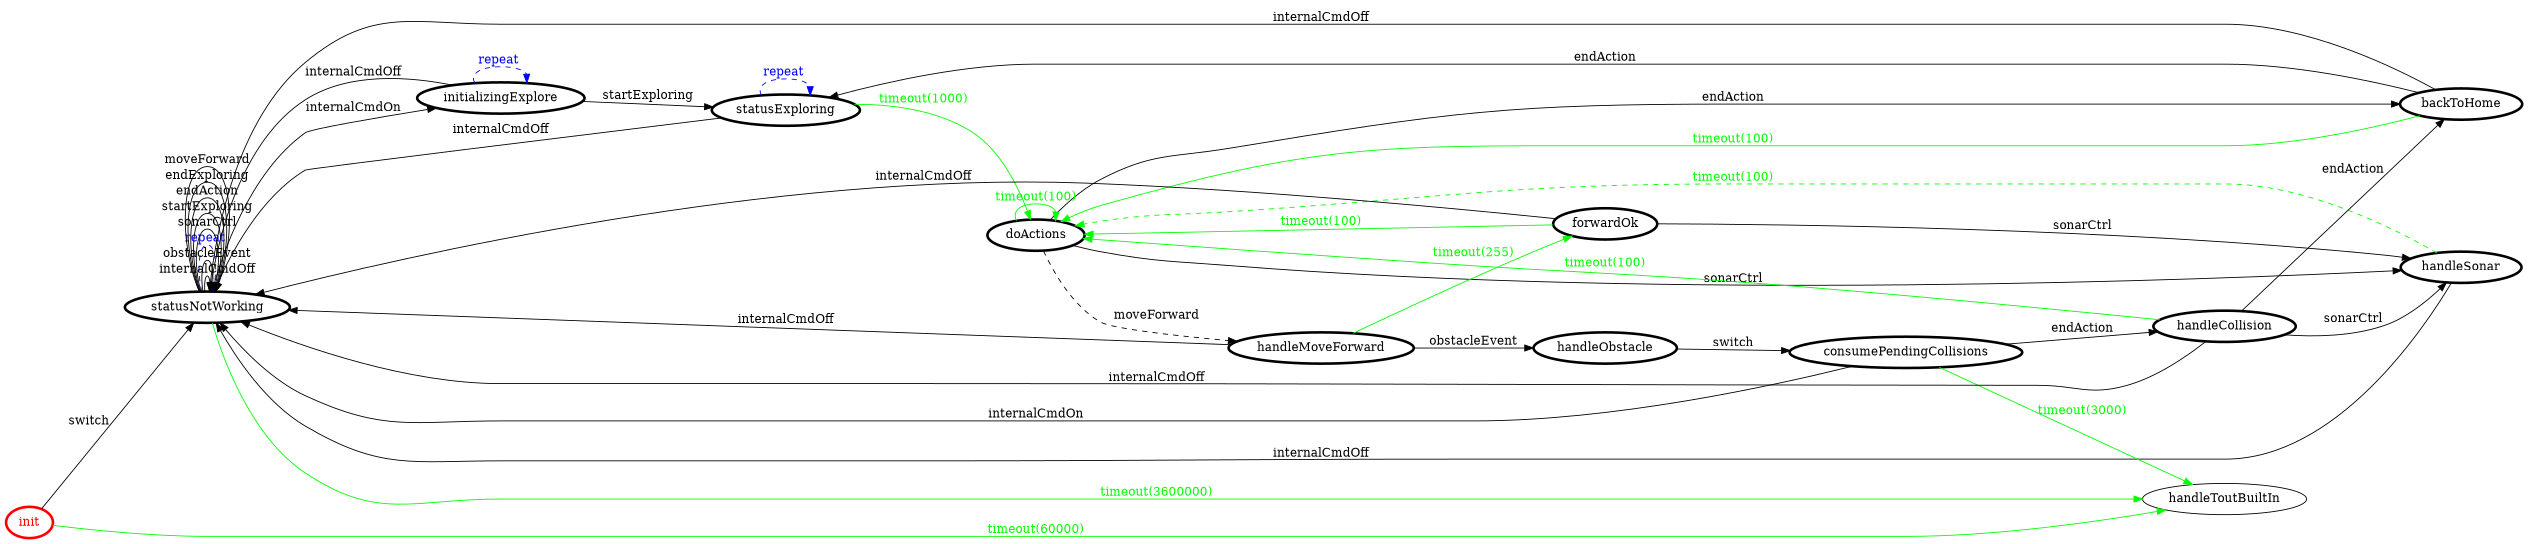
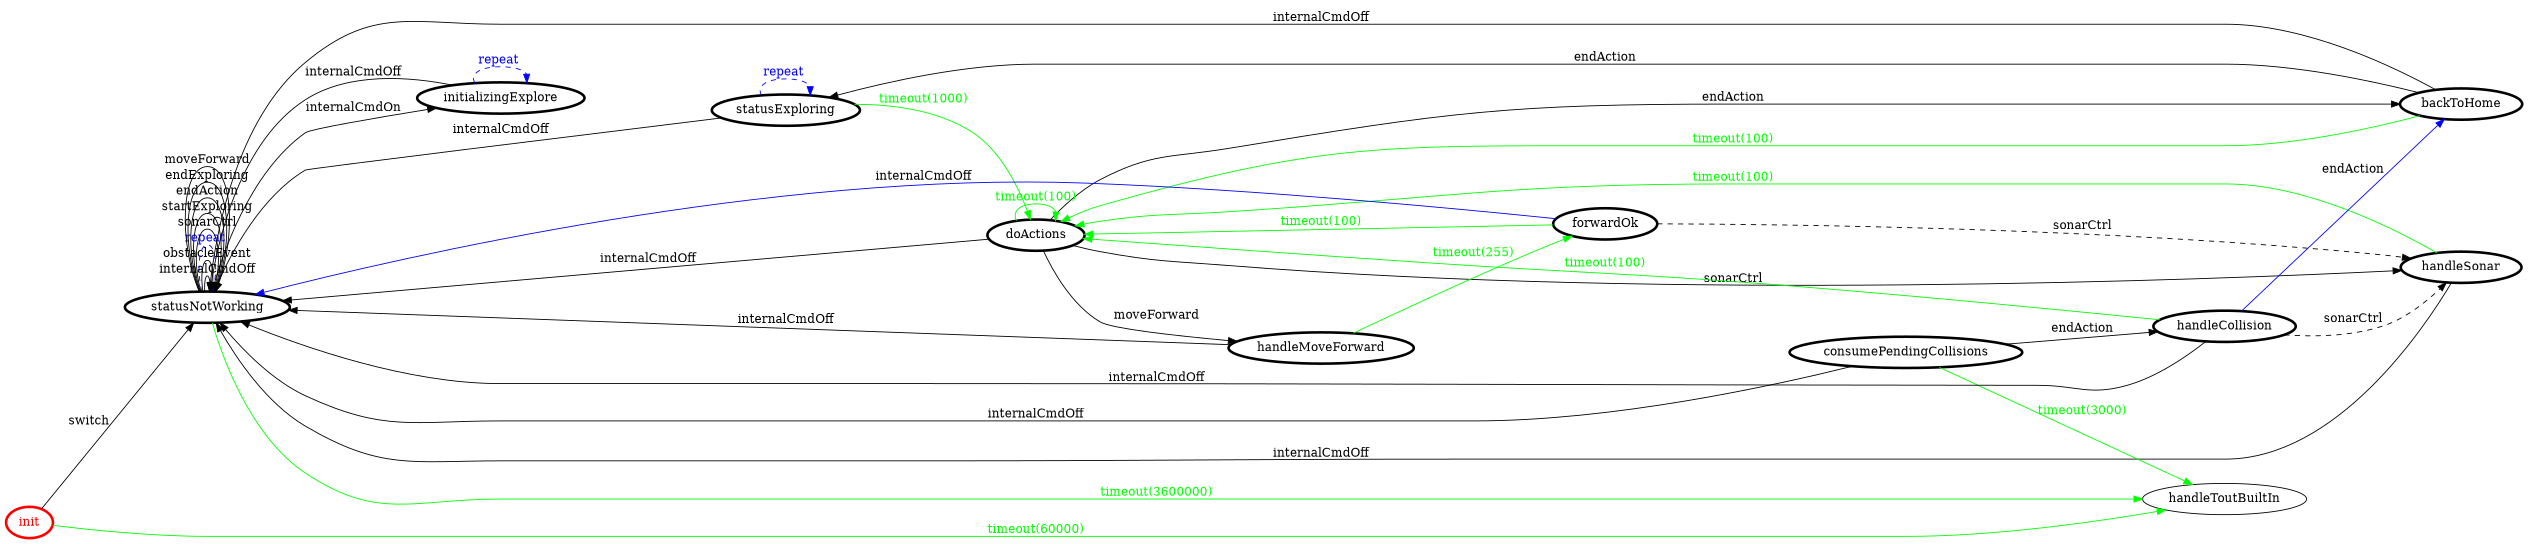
(643, 104) -> none
(1766, 184) -> (1766, 184)
(906, 187) -> (906, 187)
(2340, 218) -> (2340, 218)
(2030, 232) -> (2030, 232)
none -> (640, 270)
(1118, 327) -> (1118, 327)
(2368, 330) -> (2368, 330)
(1605, 348) -> none
(1036, 414) -> (1036, 414)
